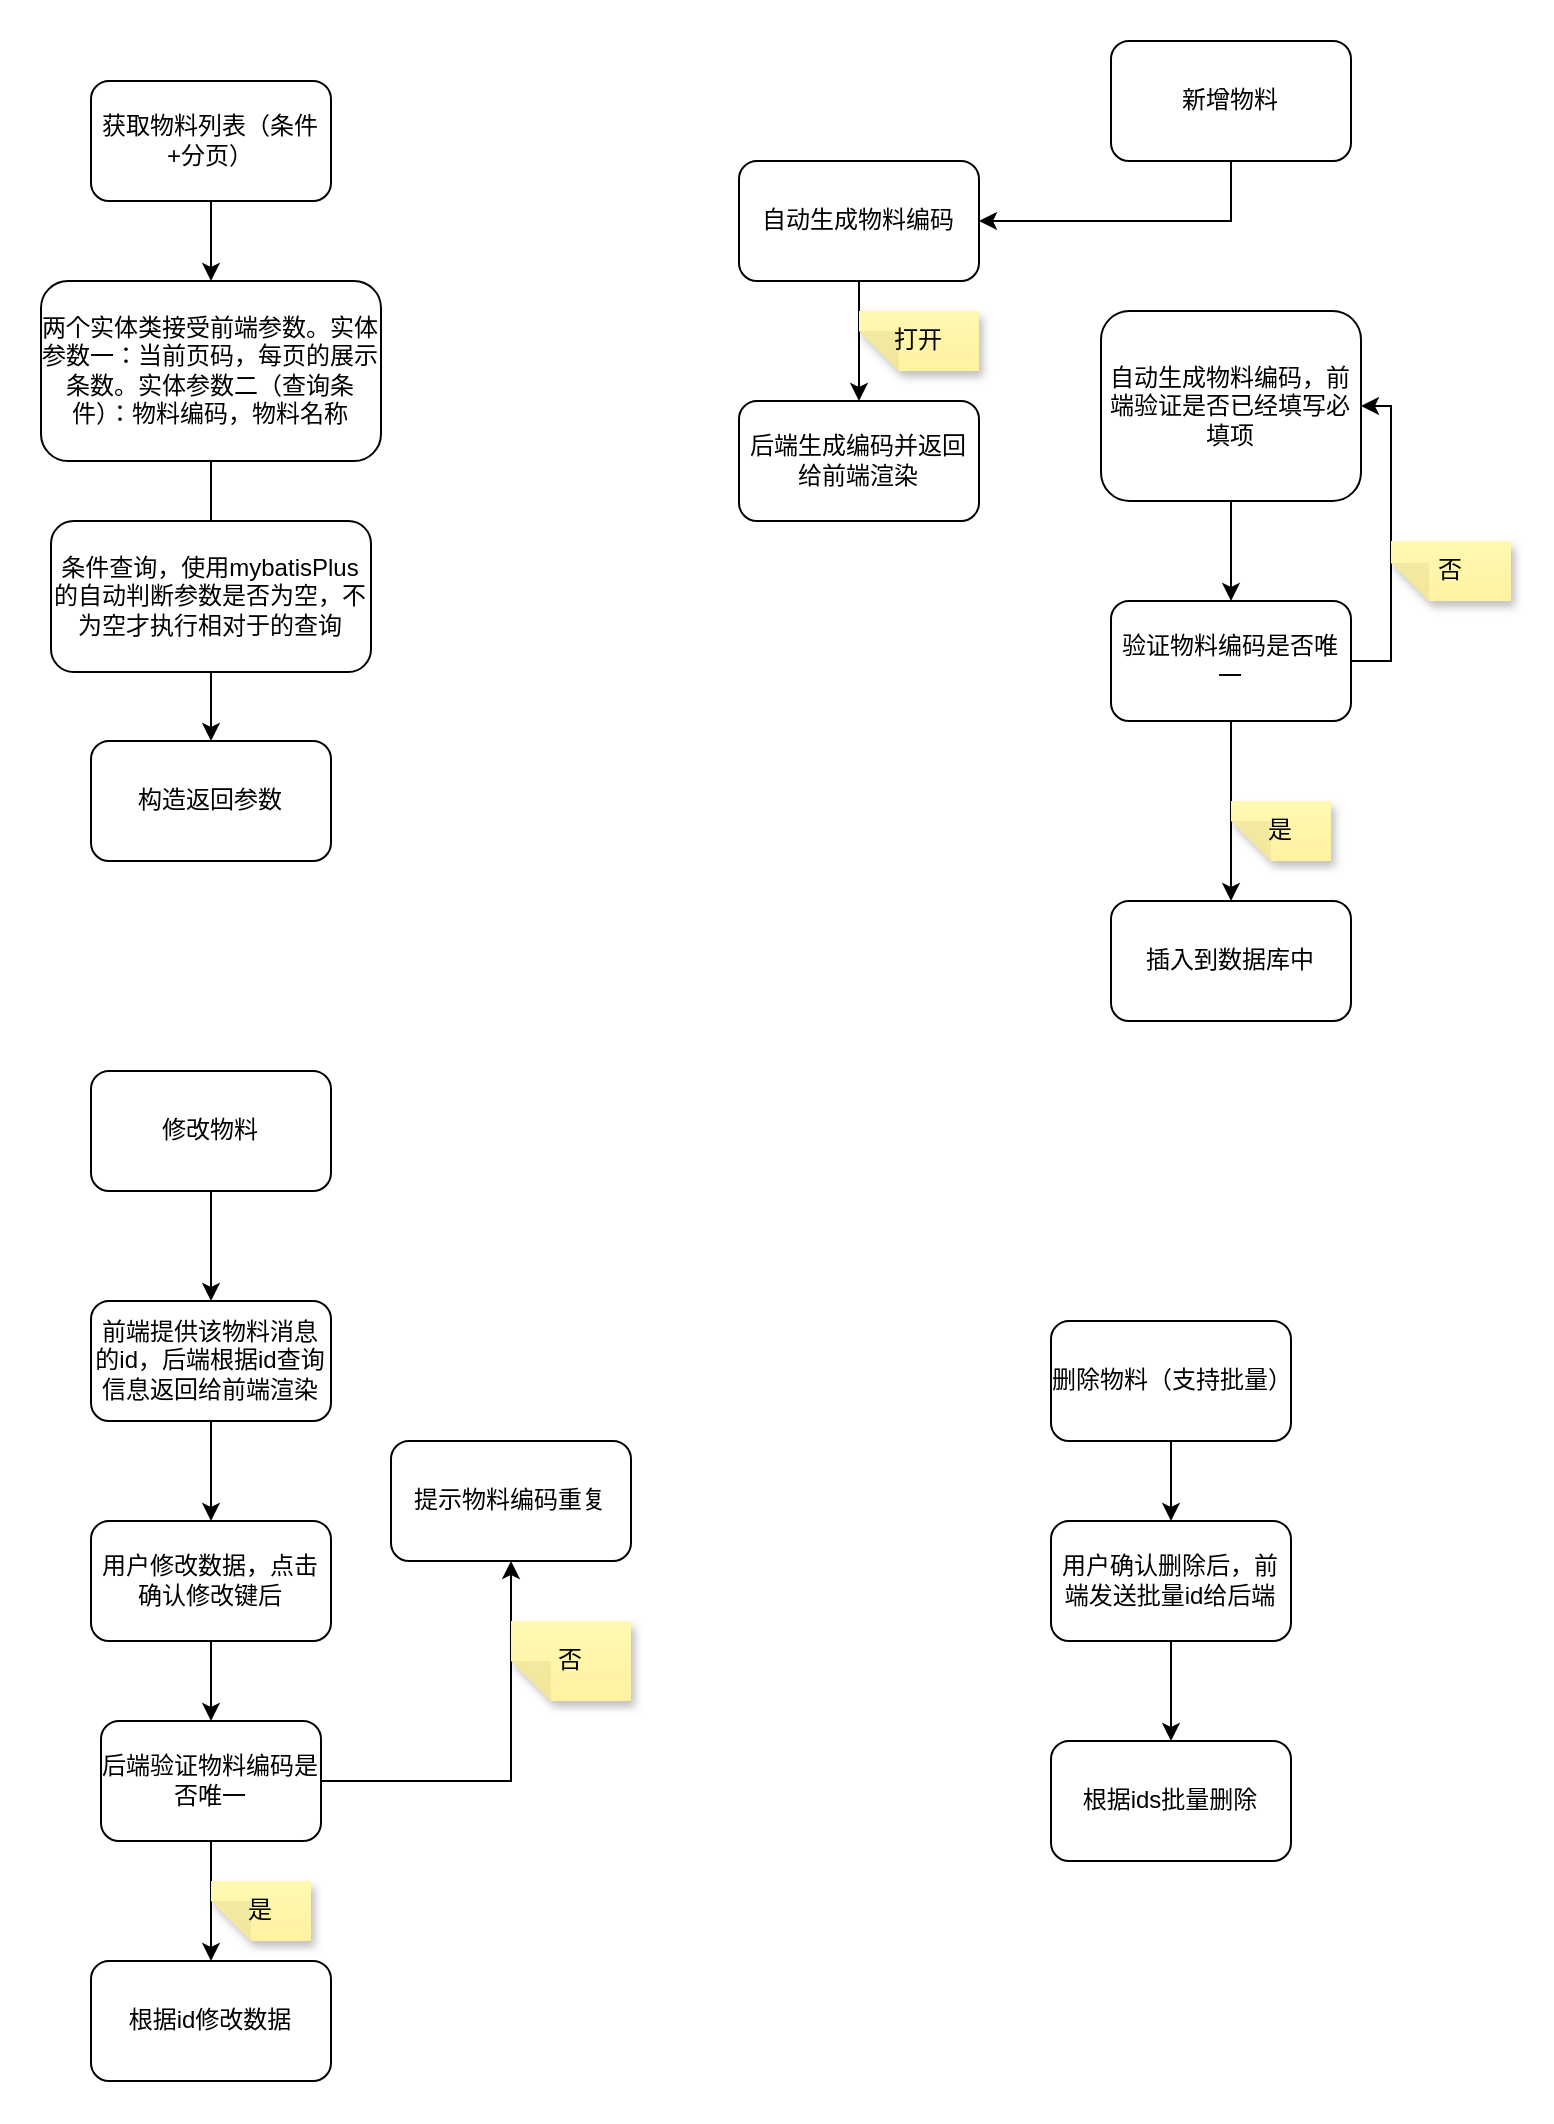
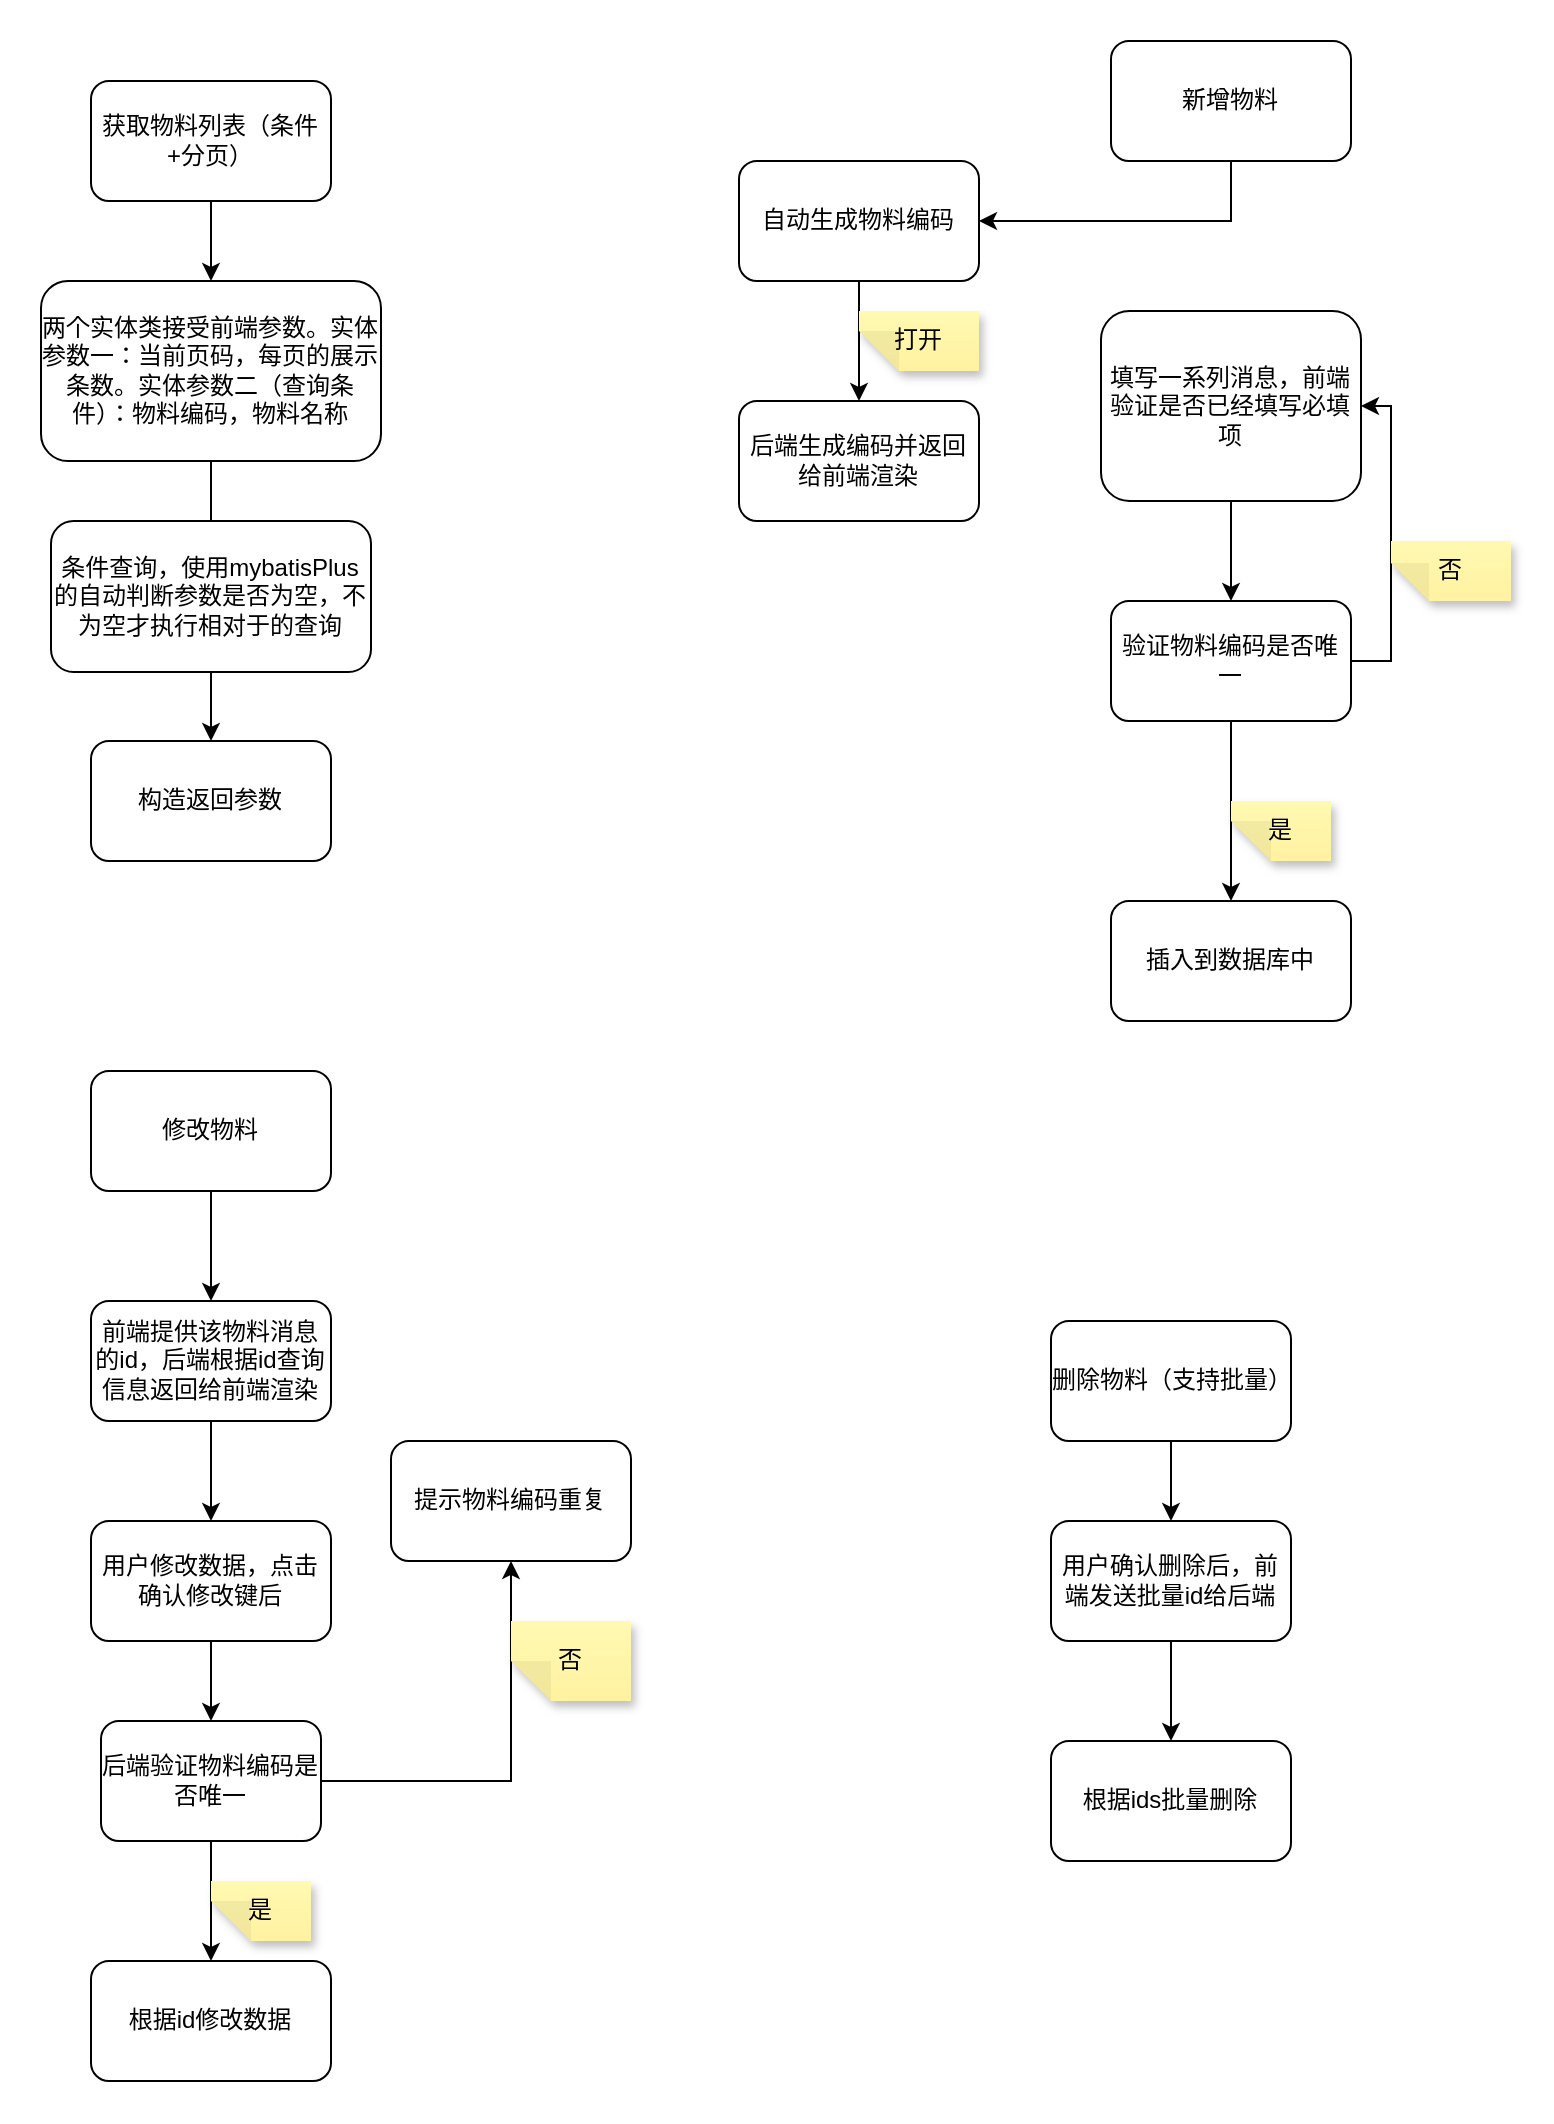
(1231, 407) -> (1231, 407)
